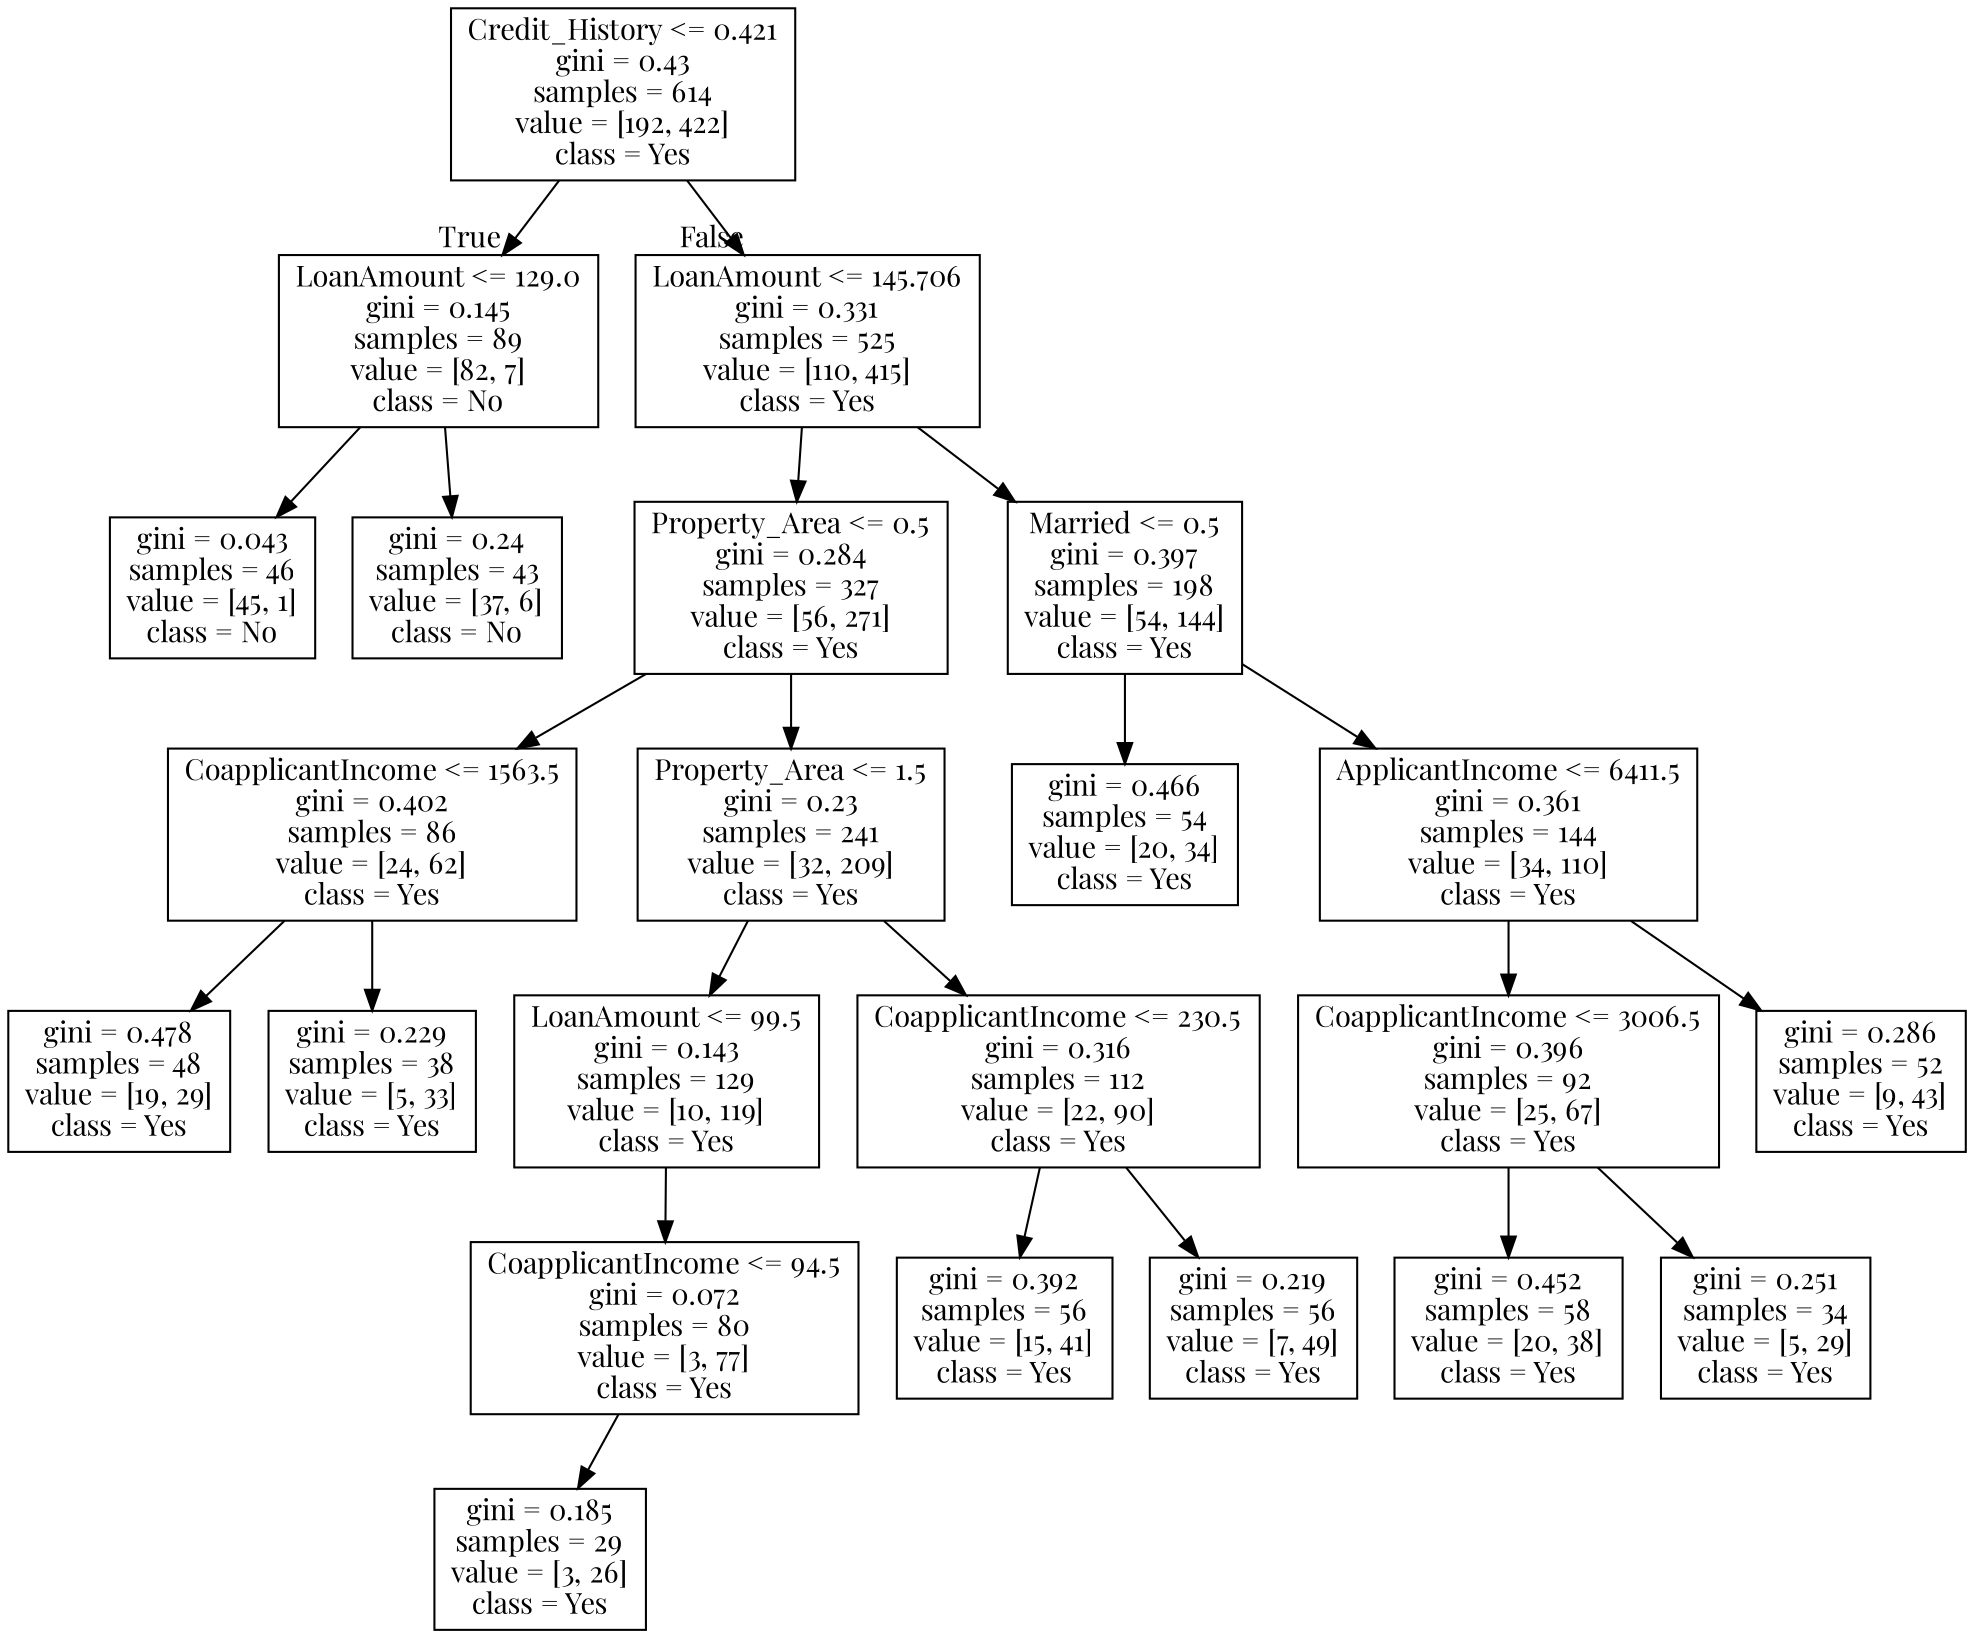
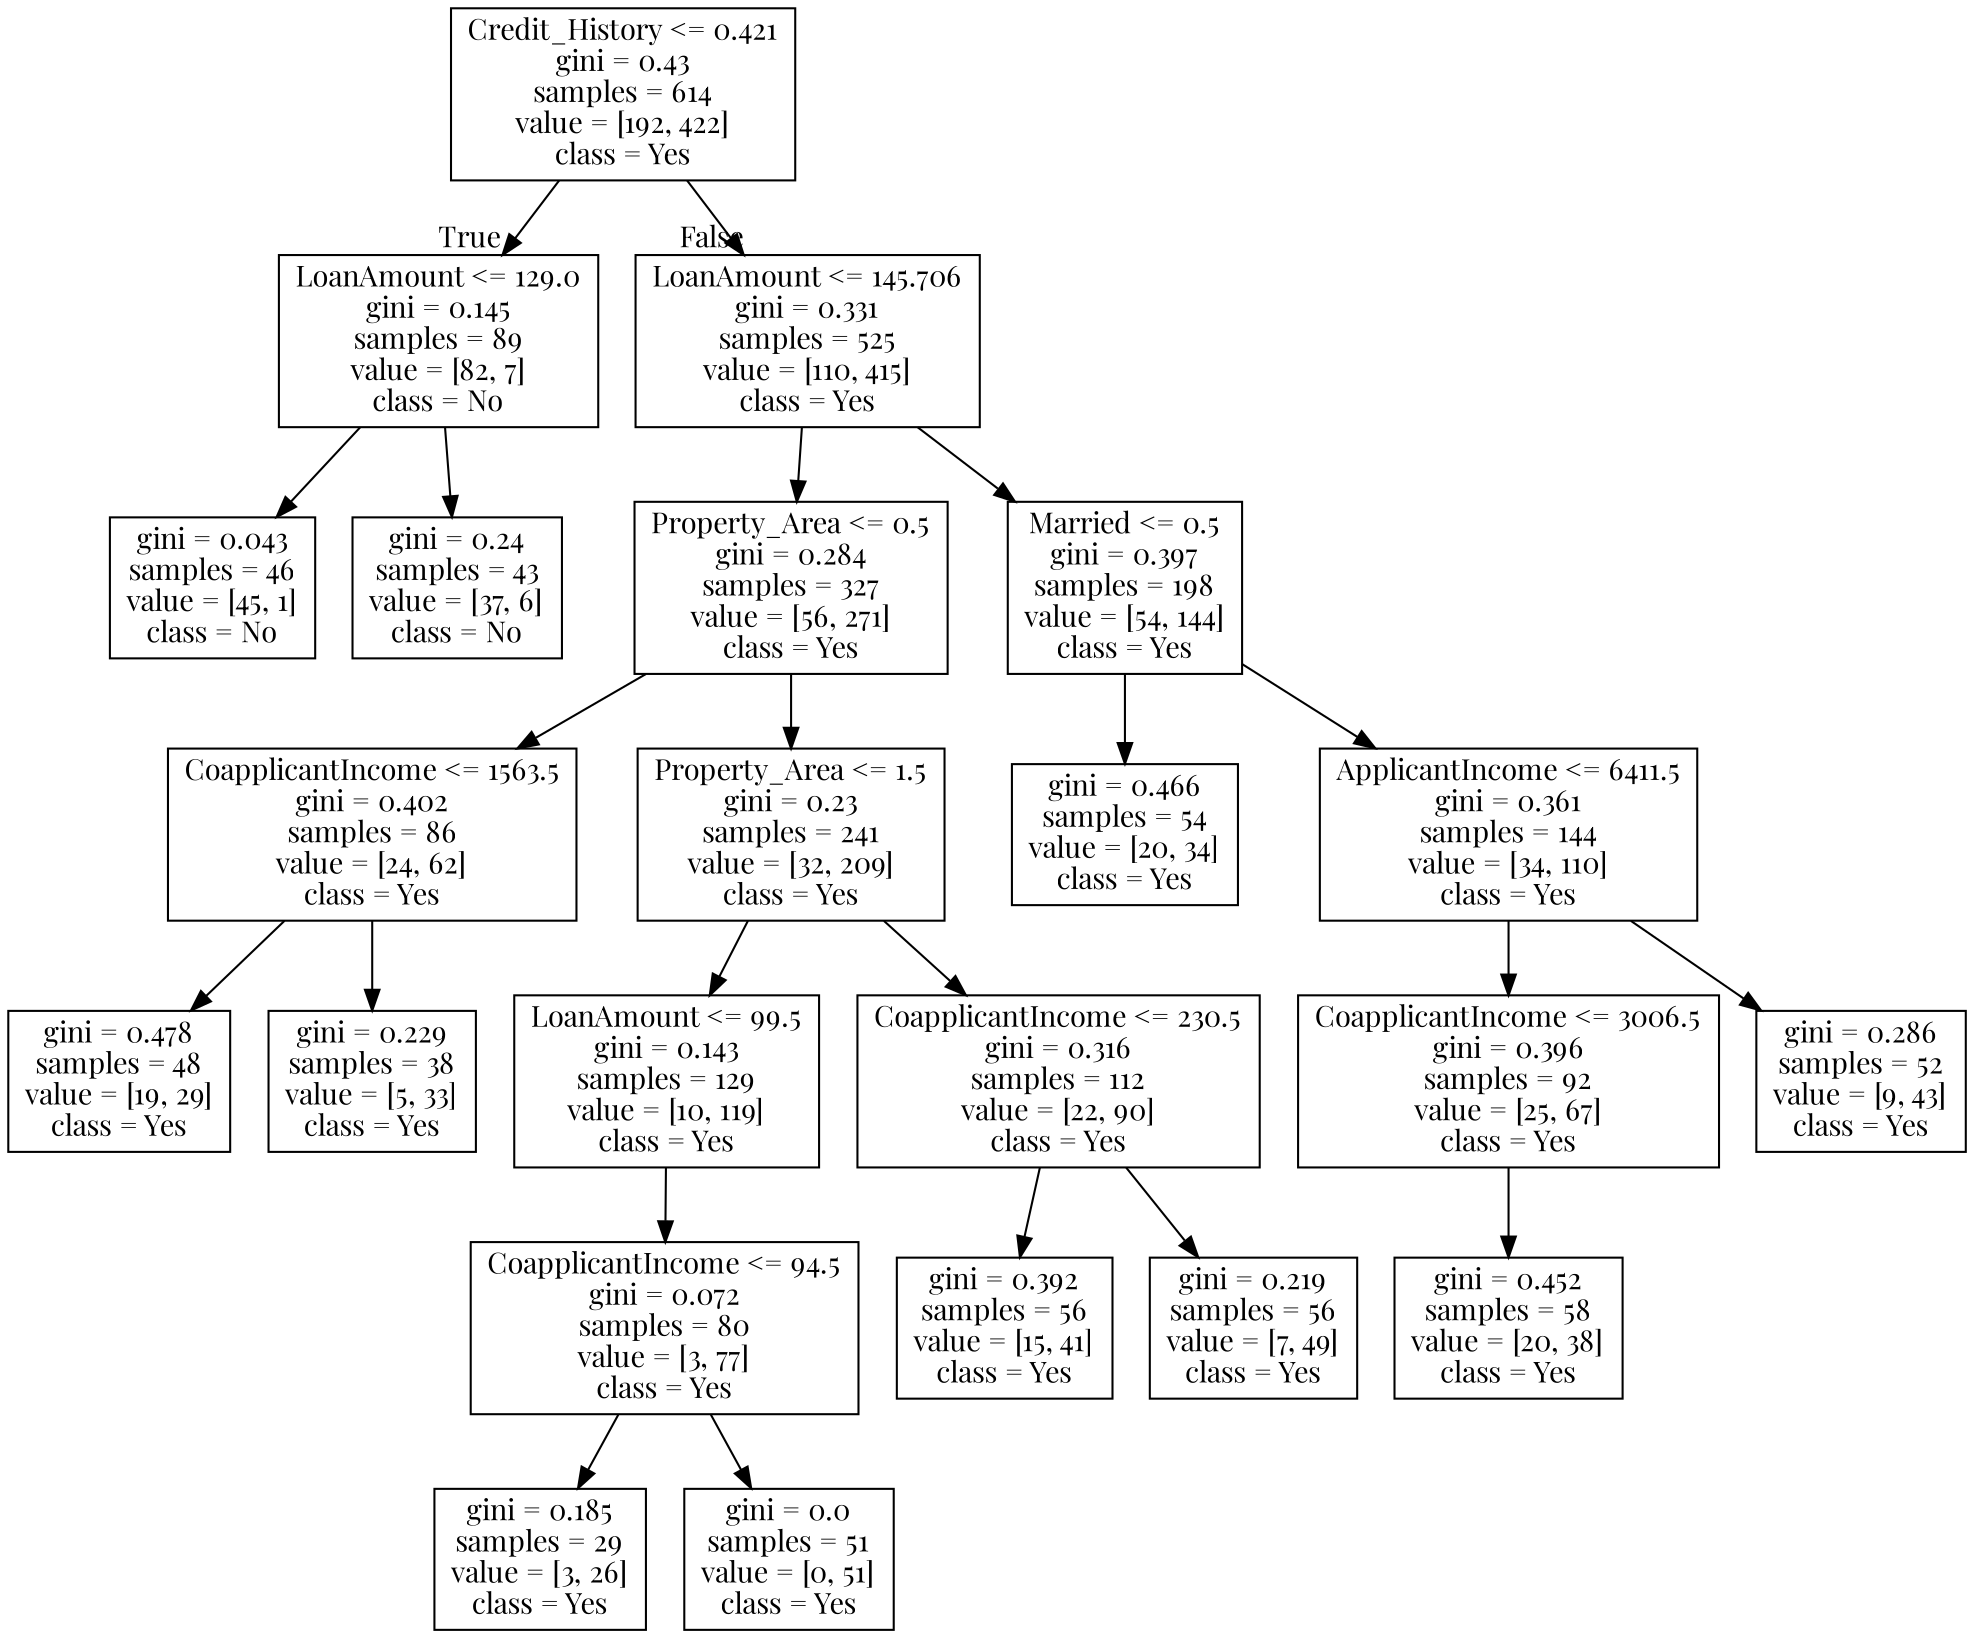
(1766, 1328) -> none
none -> (789, 1559)
